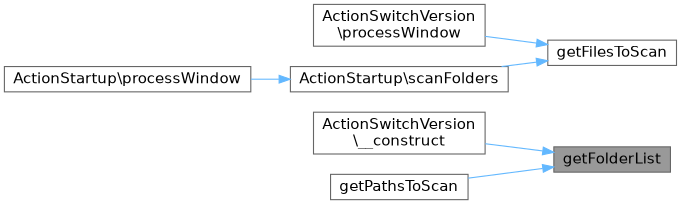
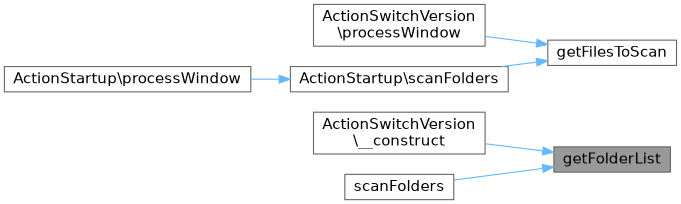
(399, 187) -> (399, 187)
